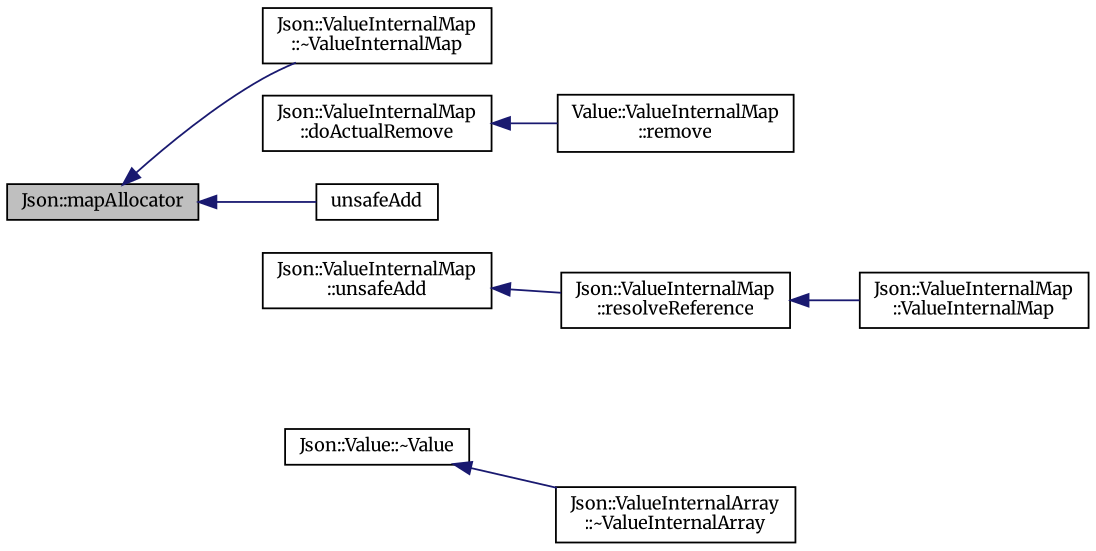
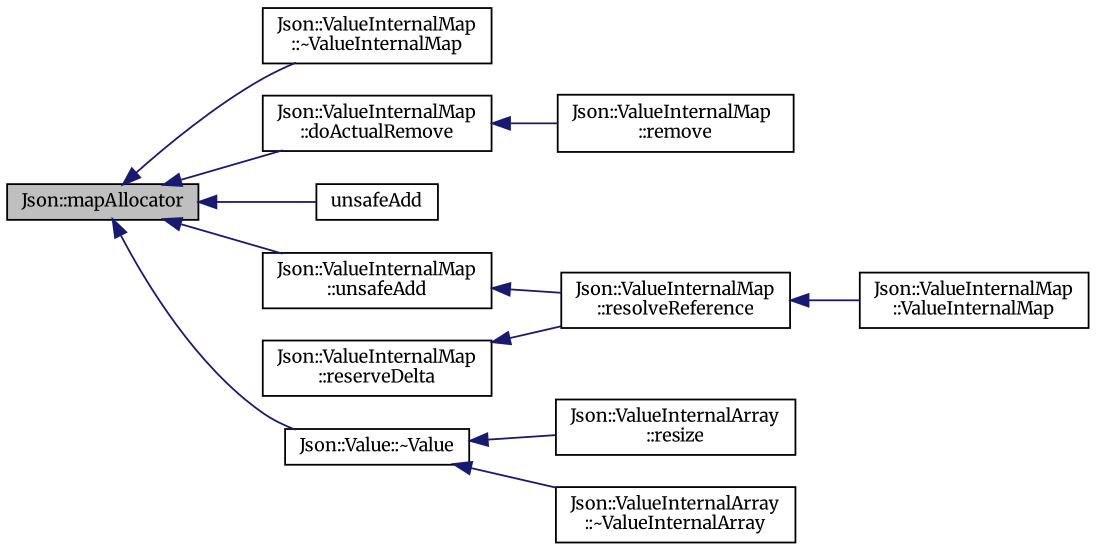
(676, 123) -> (676, 123)
none -> (232, 165)
none -> (232, 239)
none -> (194, 347)
none -> (377, 368)
none -> (676, 427)
